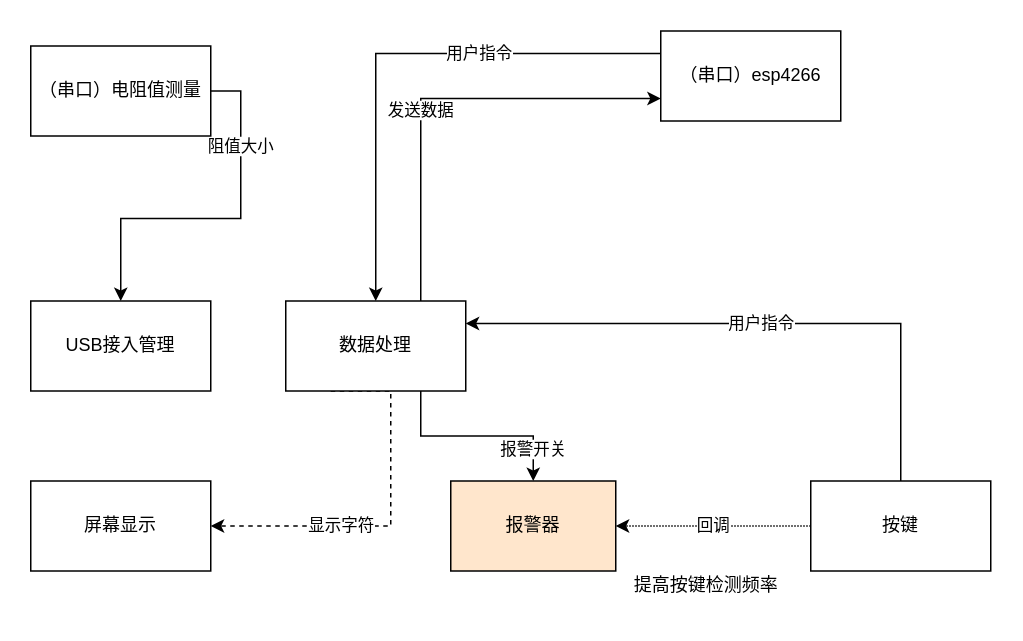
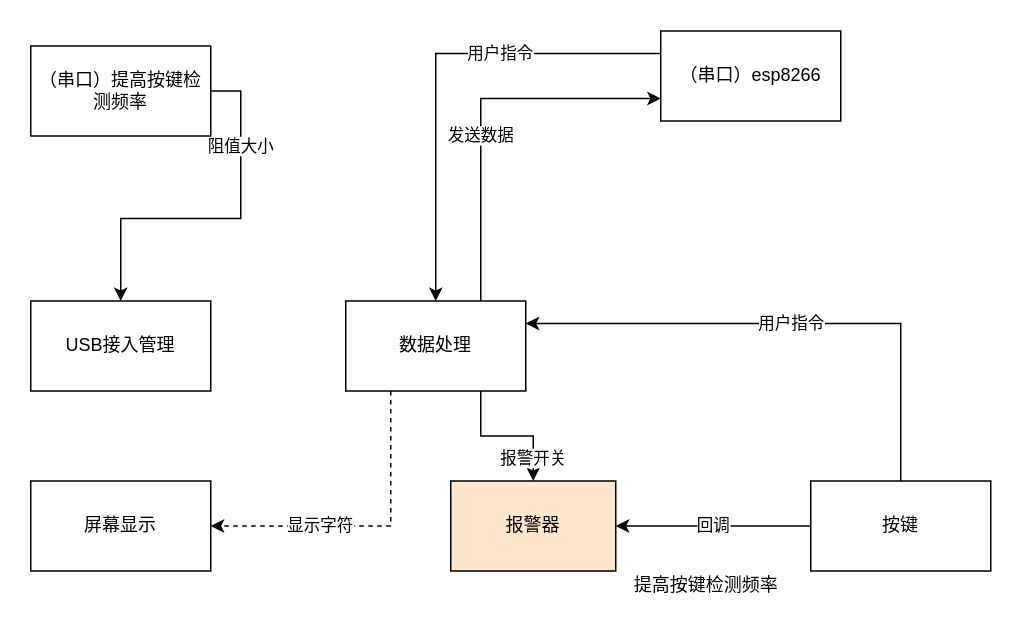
(751, 76) -> (751, 76)
(121, 91) -> (121, 91)
(376, 346) -> (436, 346)
(771, 526) -> (771, 526)
